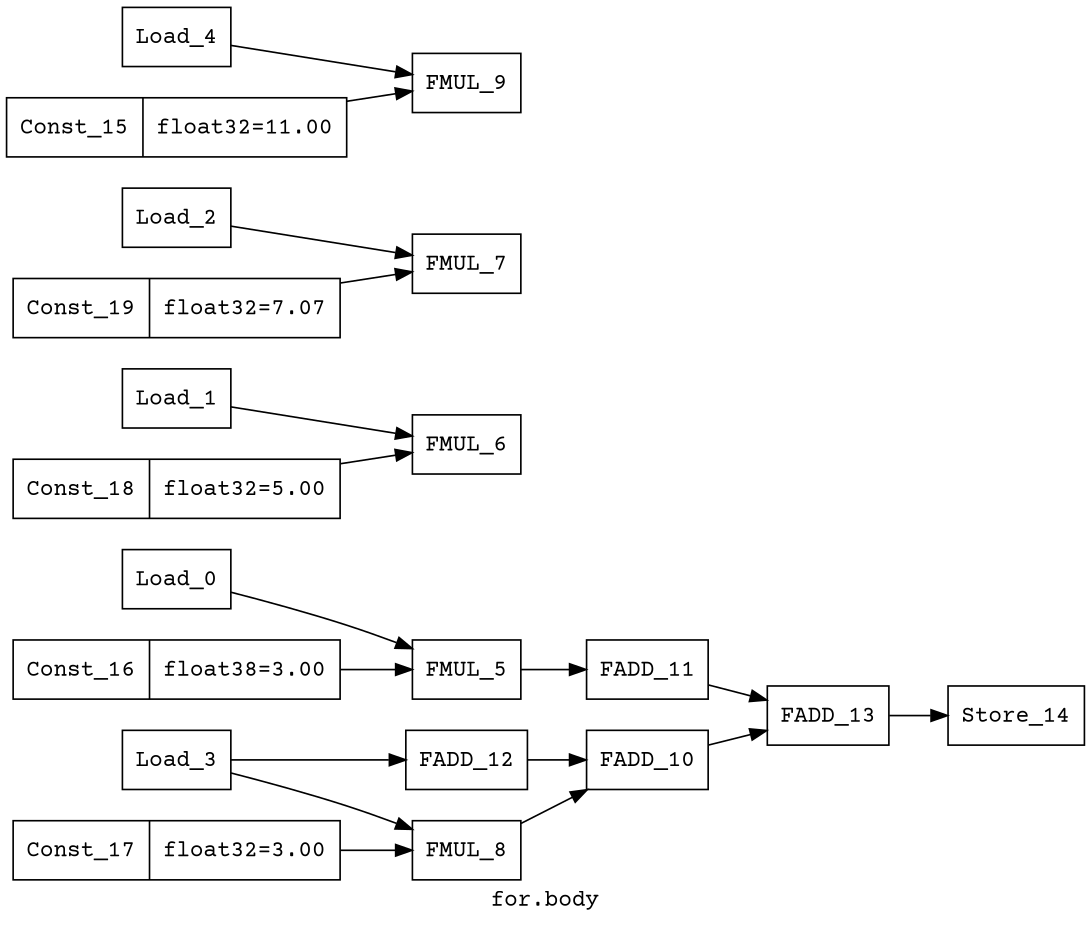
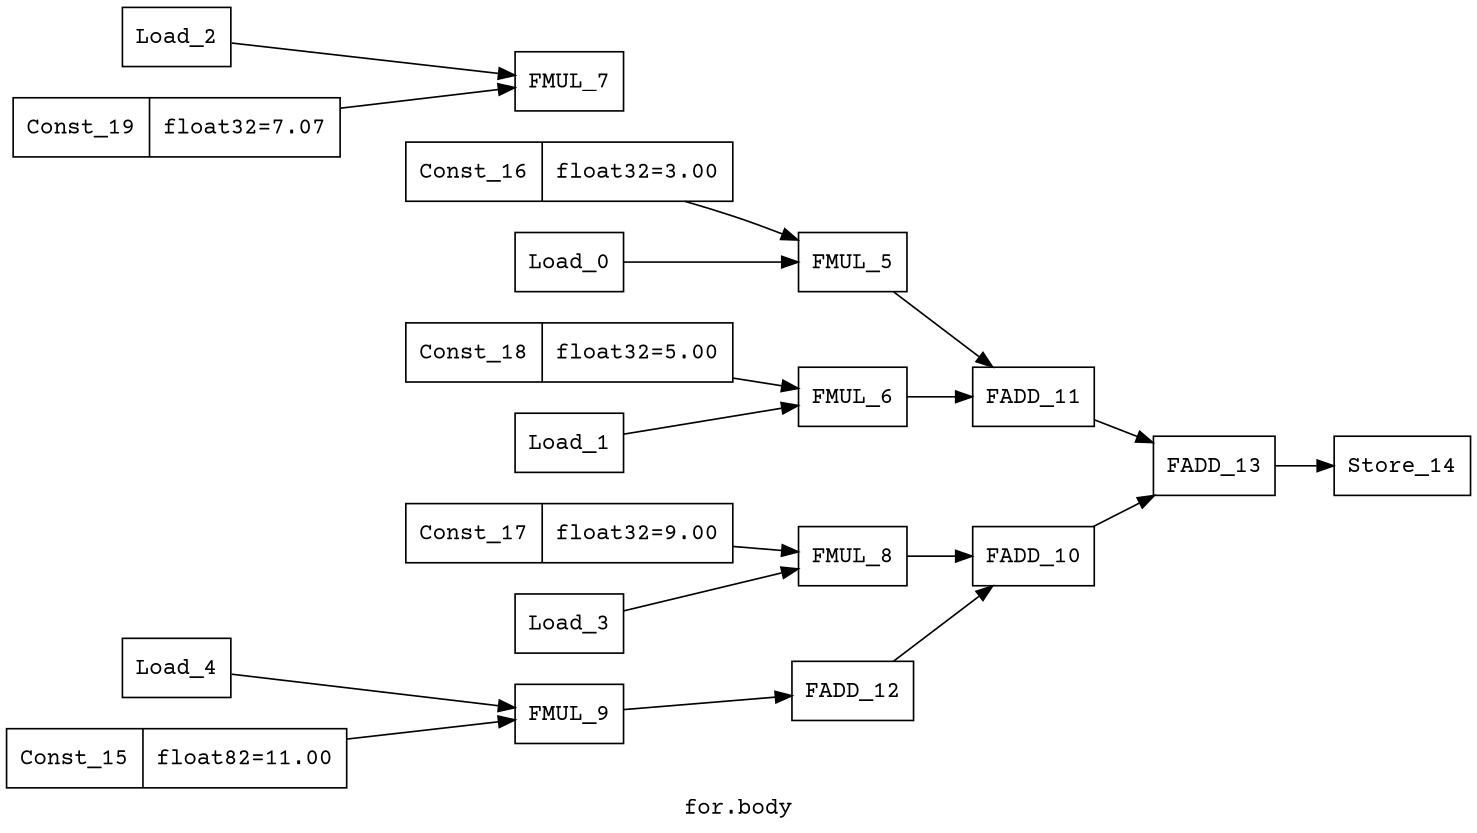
(245, 127) -> (245, 757)
none -> (931, 397)
(245, 669) -> (638, 171)
(310, 760) -> (700, 703)
(245, 849) -> (638, 532)
